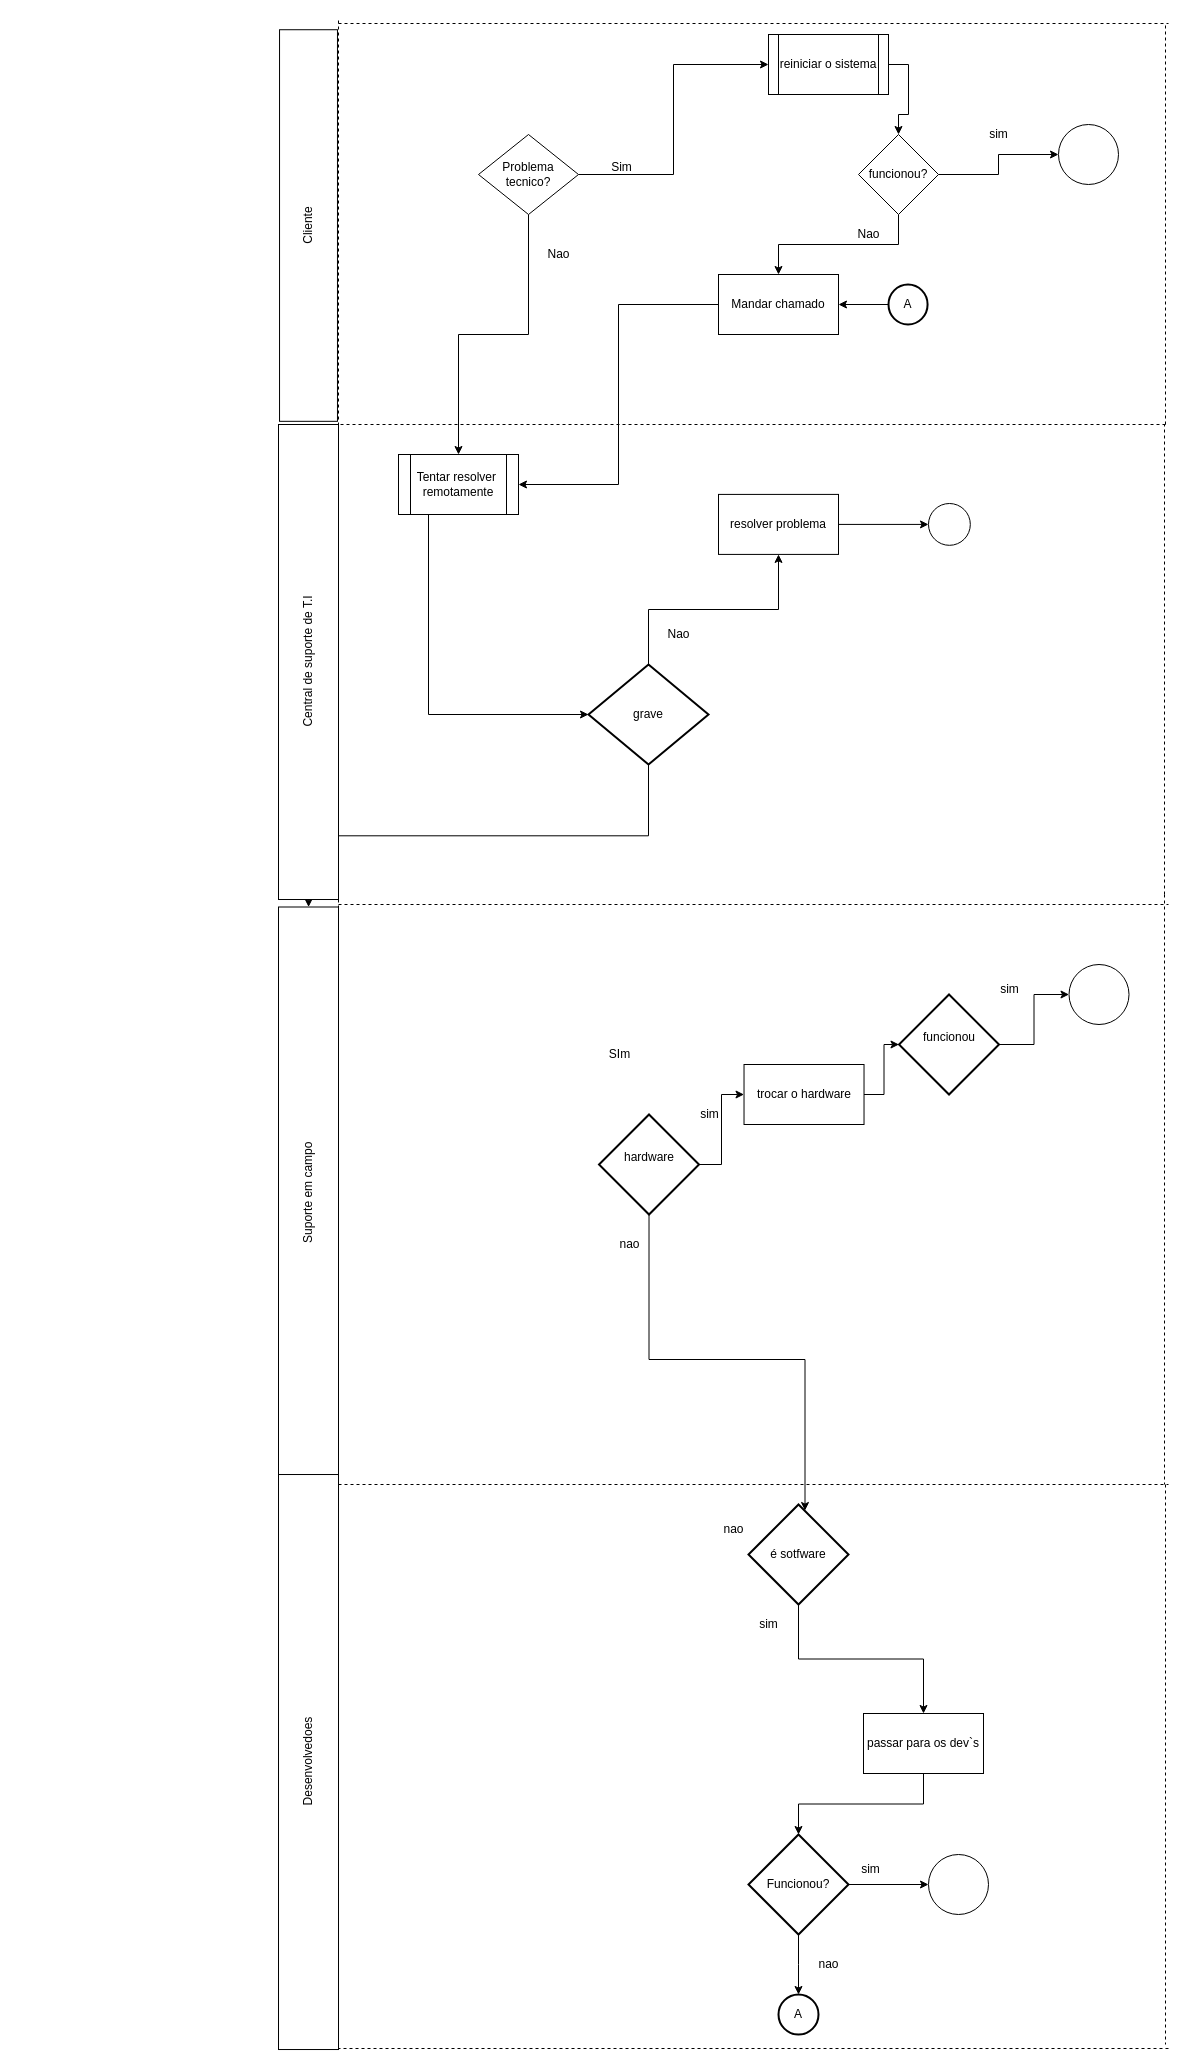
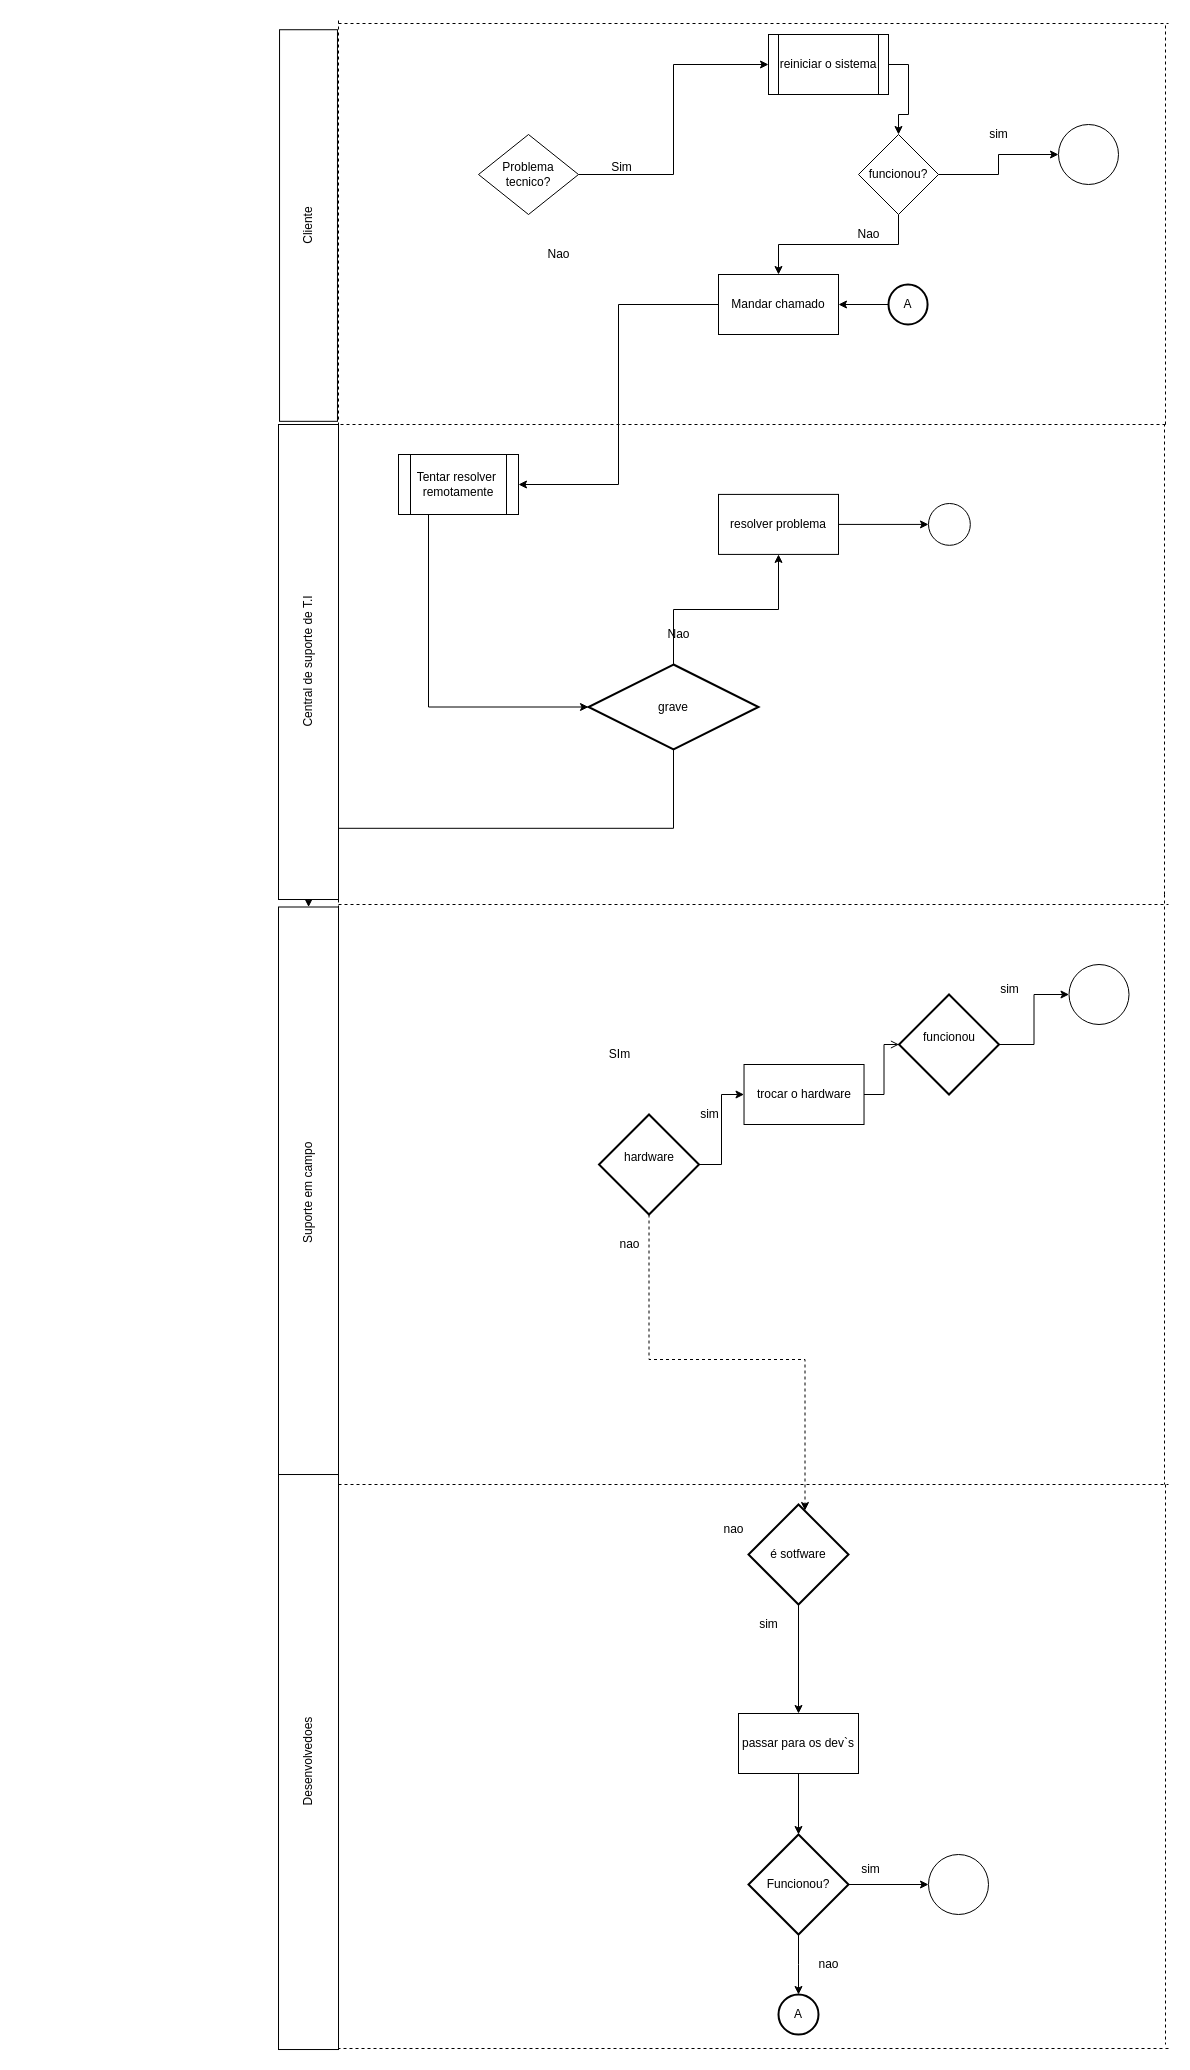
(498, 335) -> none
(649, 715) -> (674, 707)
(890, 1045) -> (893, 1045)
(726, 1360) -> (726, 1360)
(924, 1744) -> (799, 1744)
